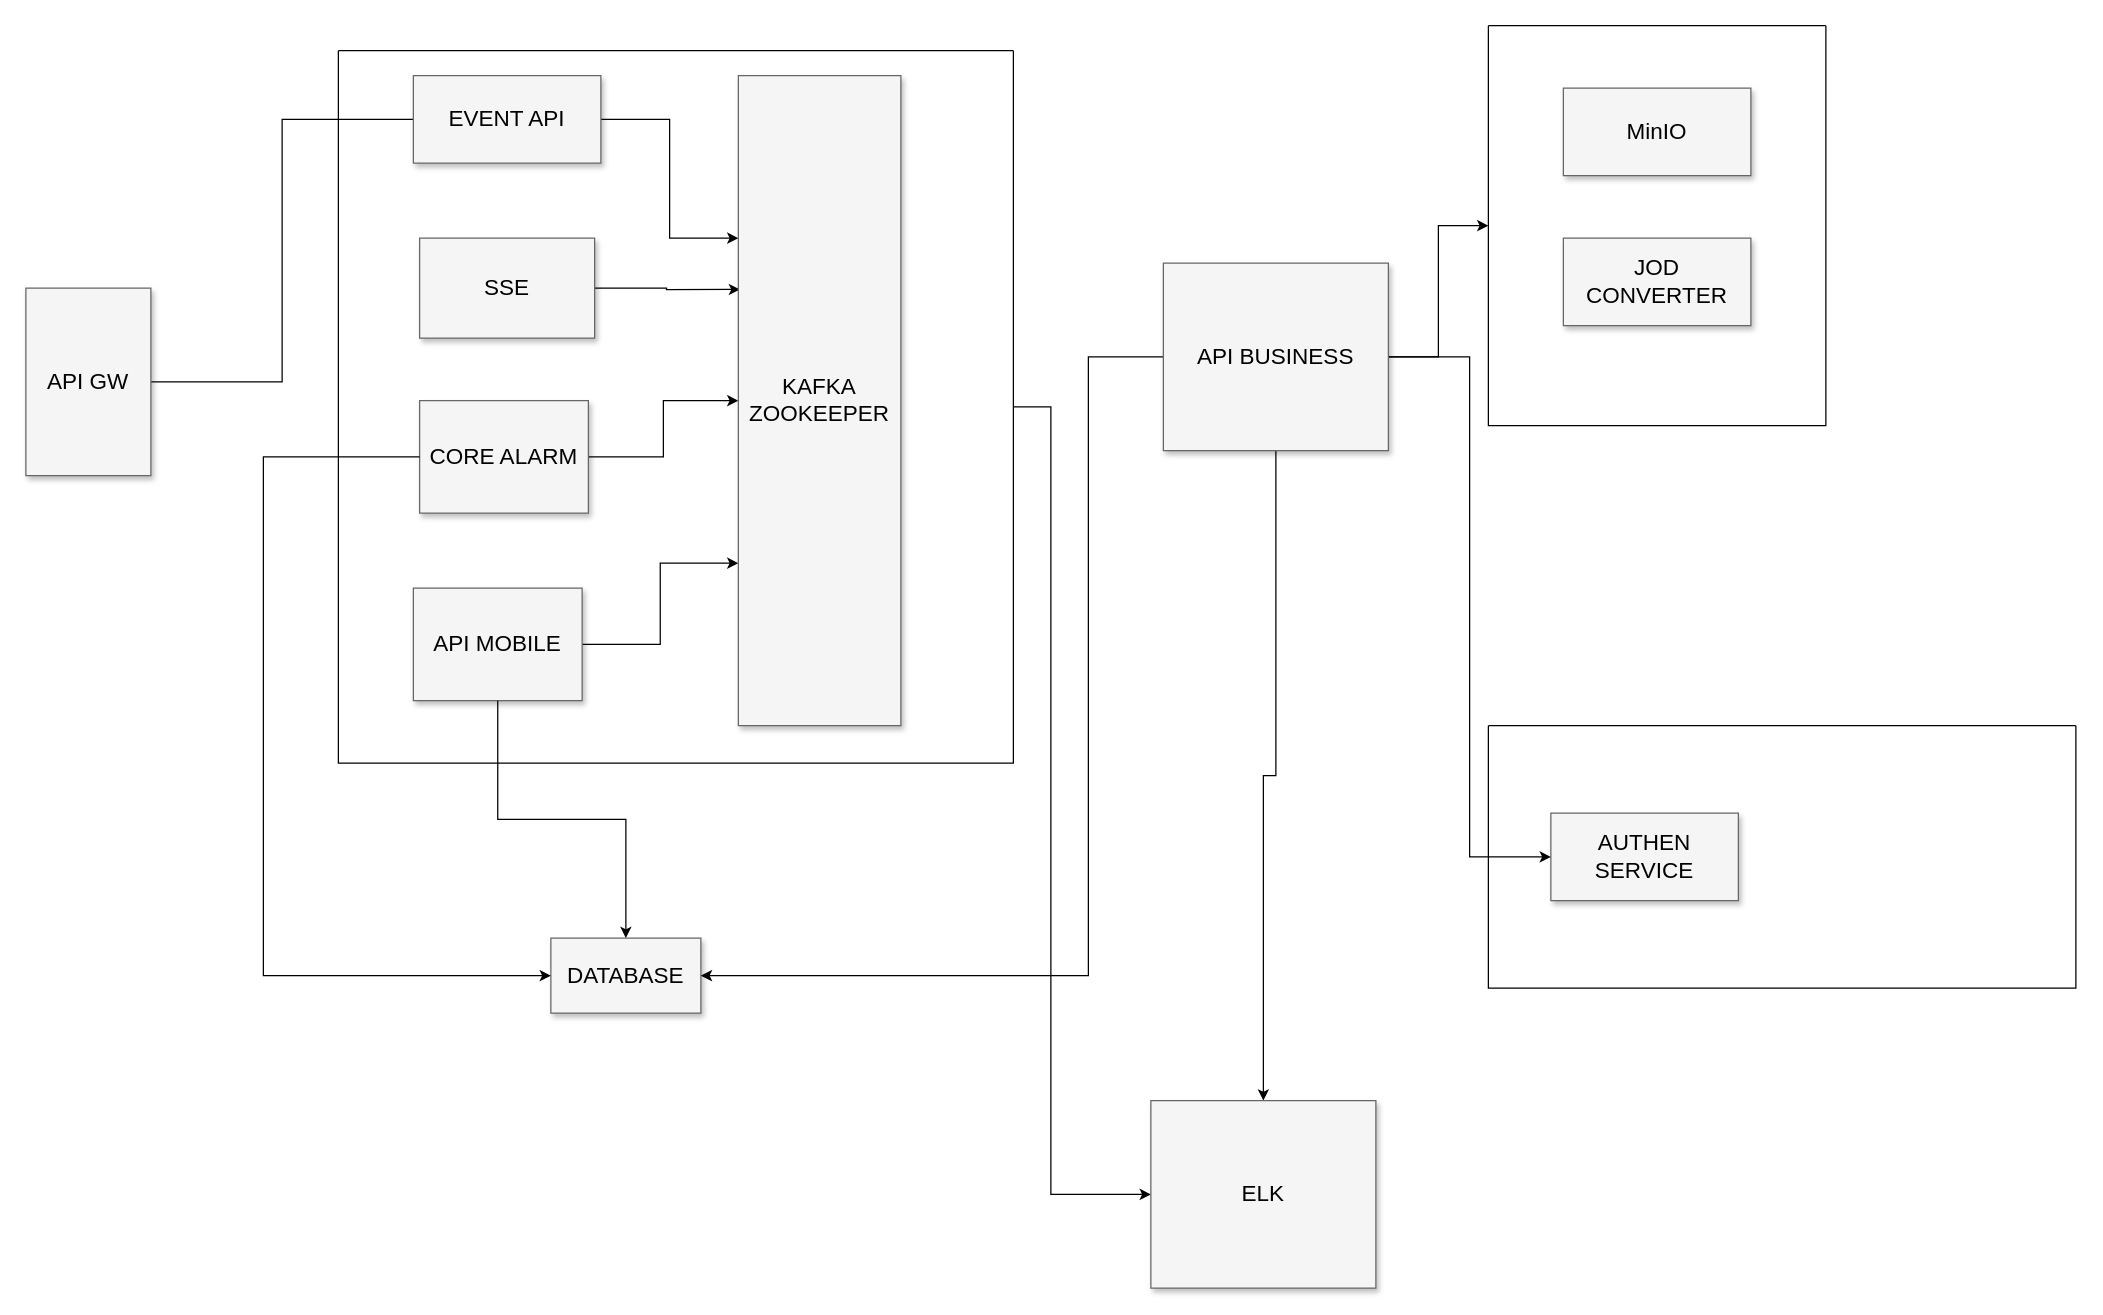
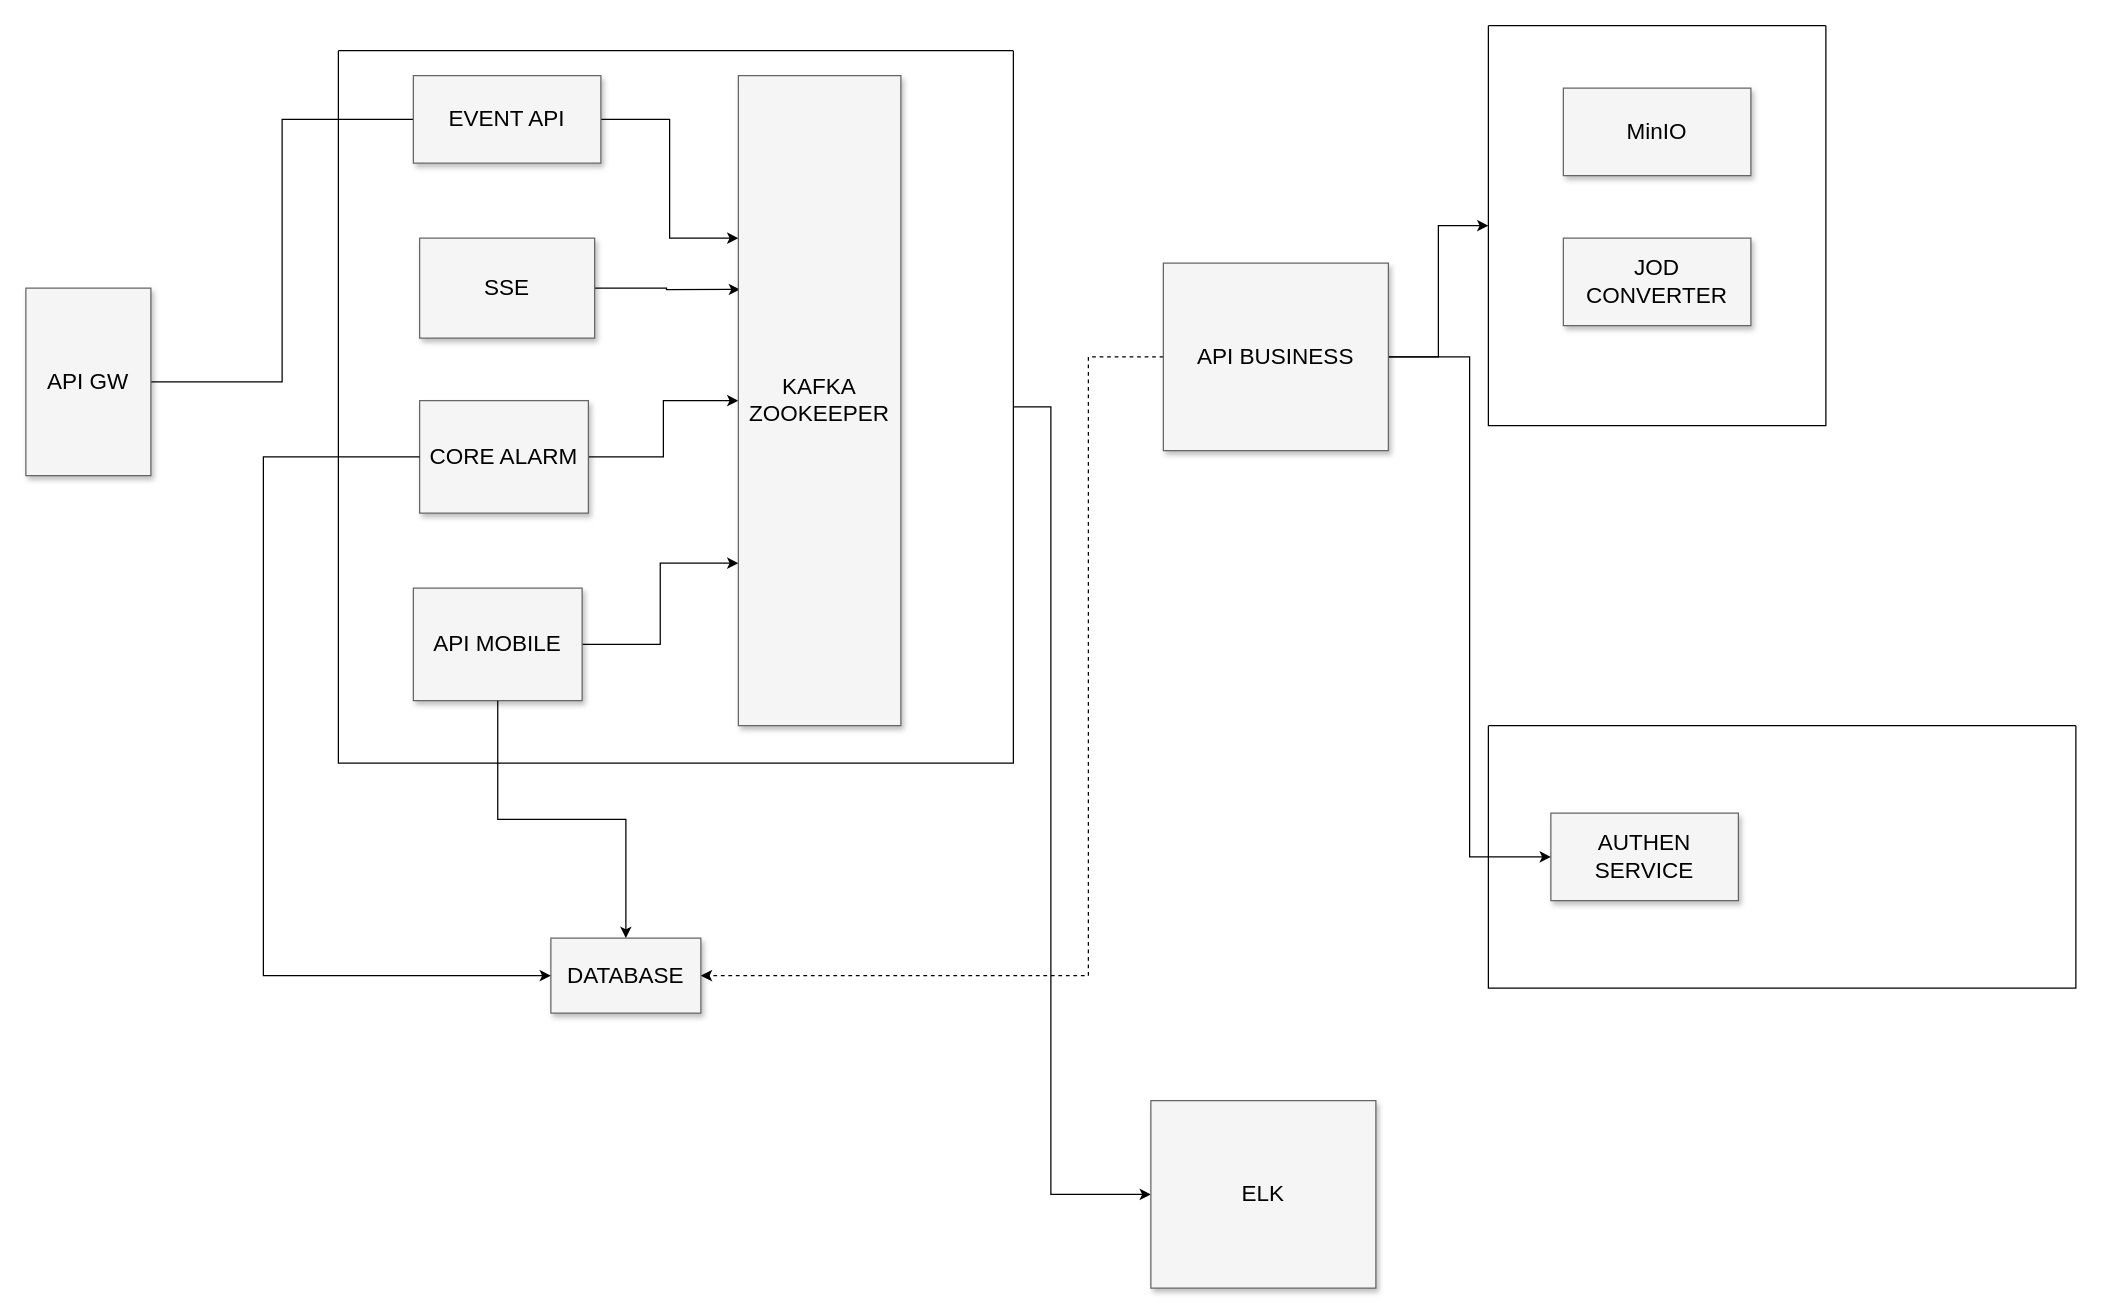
(1274, 776) -> none
(1088, 819) -> (1088, 819)
